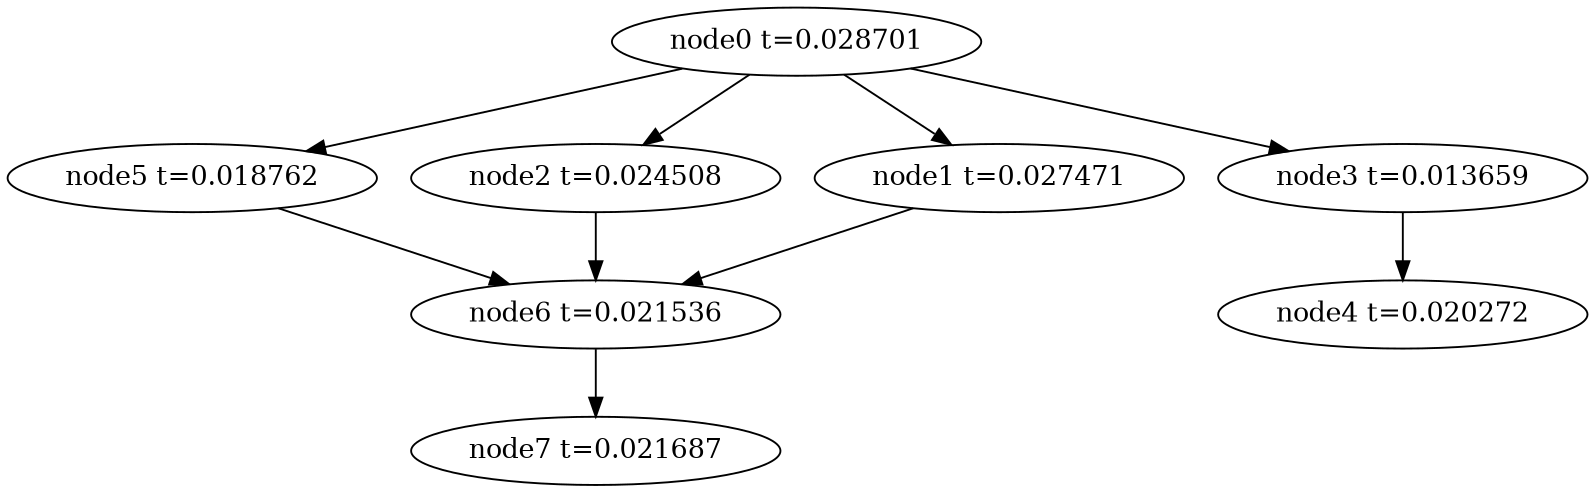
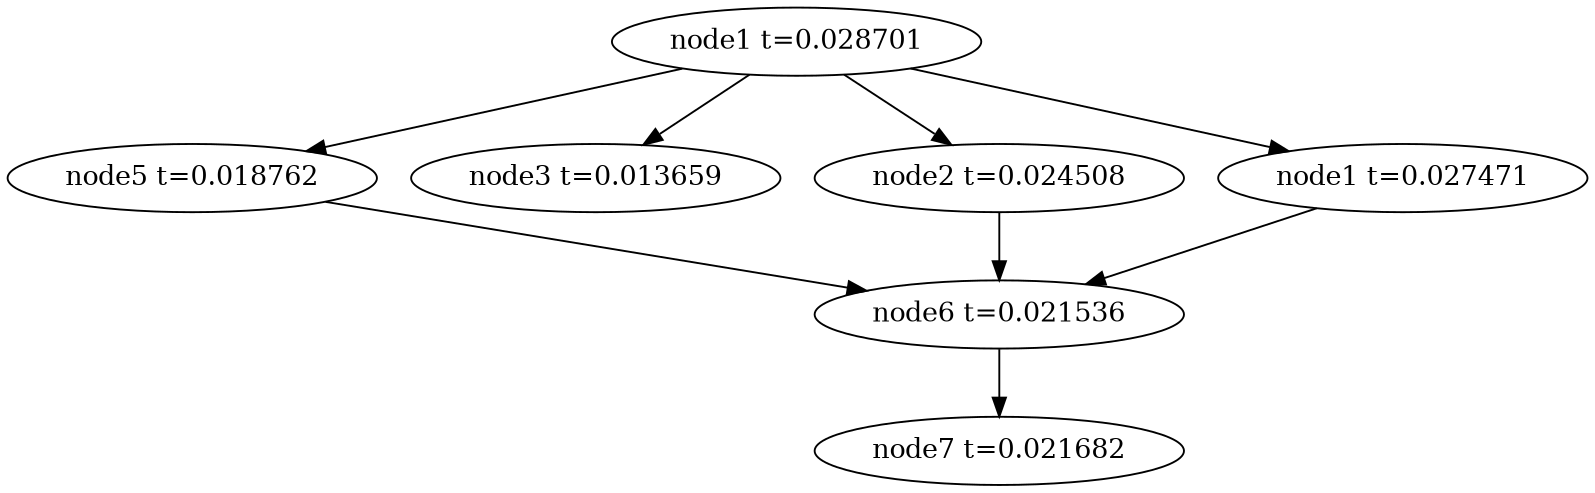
(797, 42) -> (797, 42)
(1403, 314) -> none
(596, 451) -> (999, 451)
